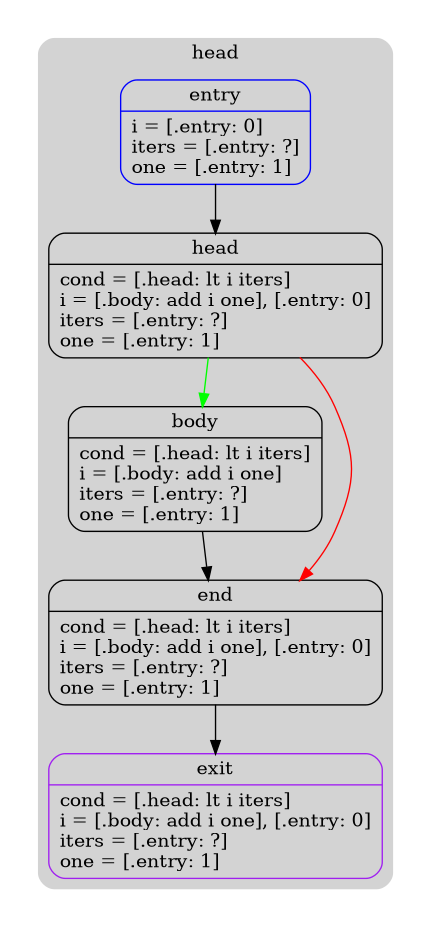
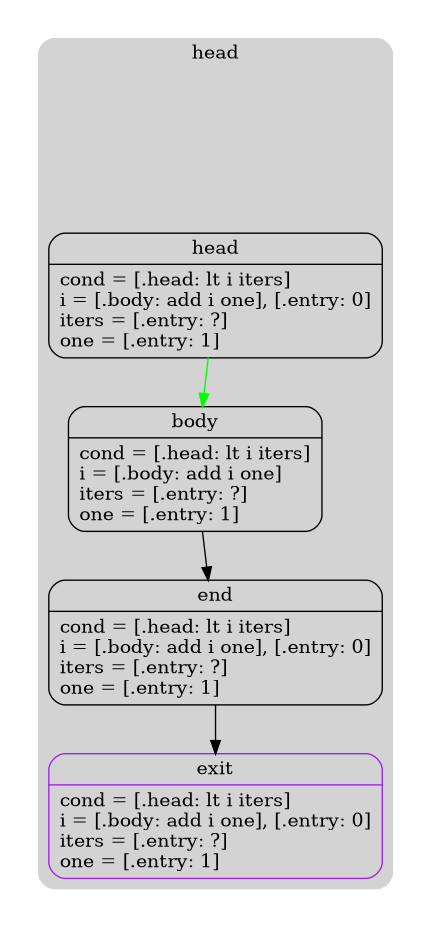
(216, 132) -> none
(351, 462) -> none
